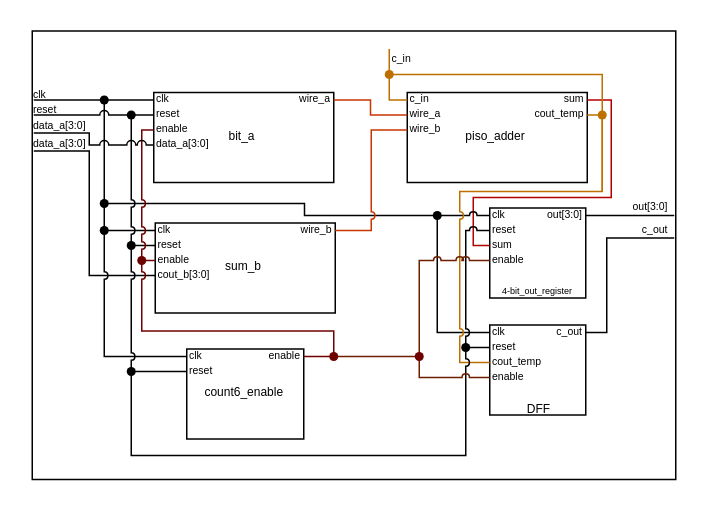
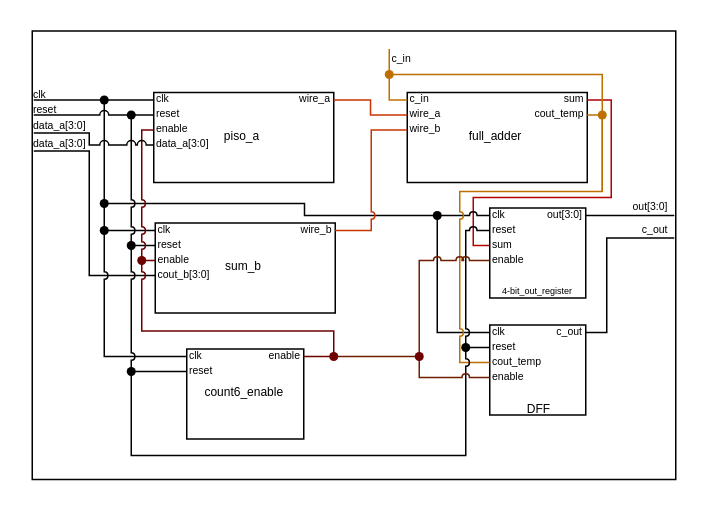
(242, 134) -> (242, 134)
(496, 134) -> (496, 134)
